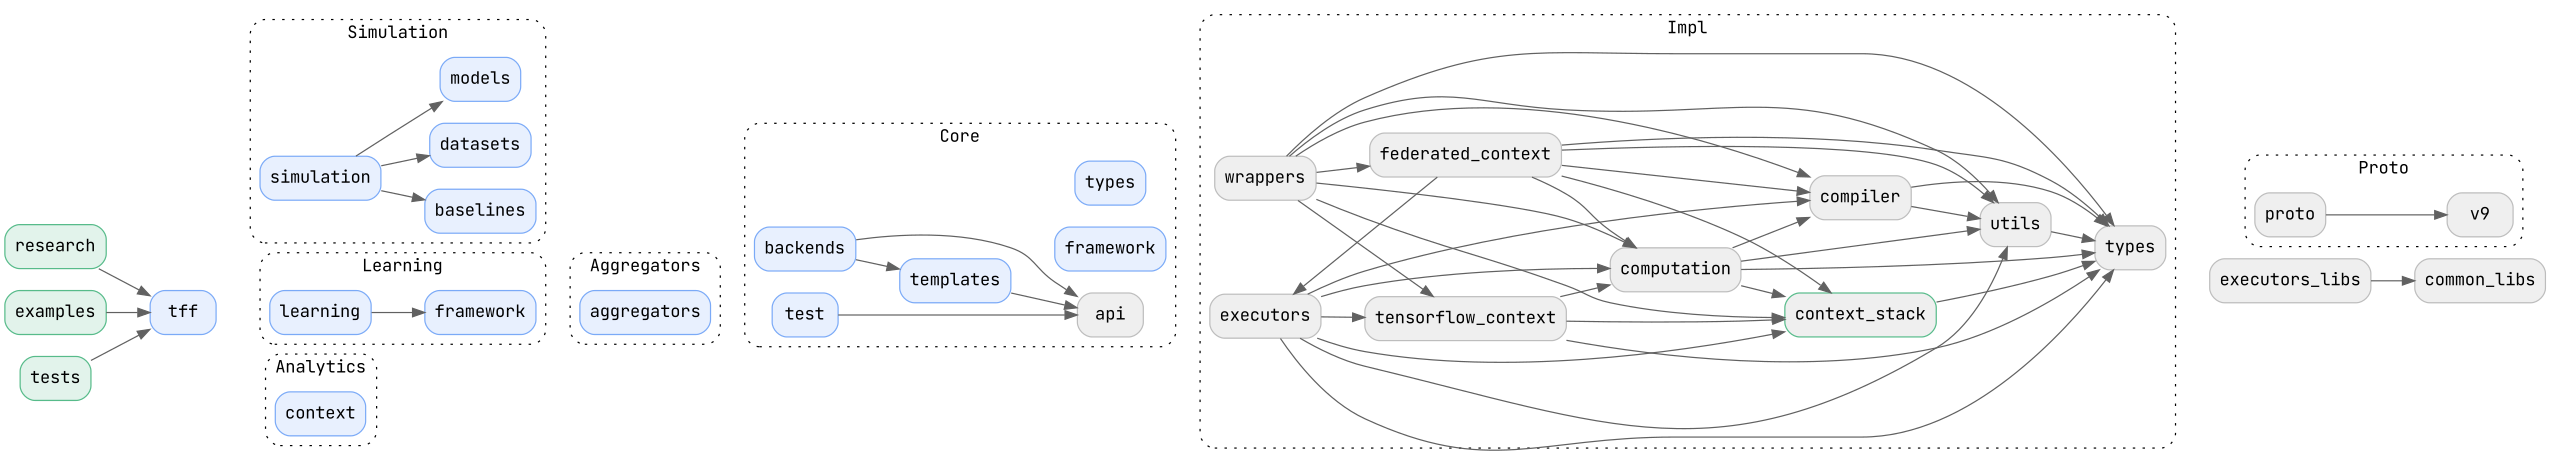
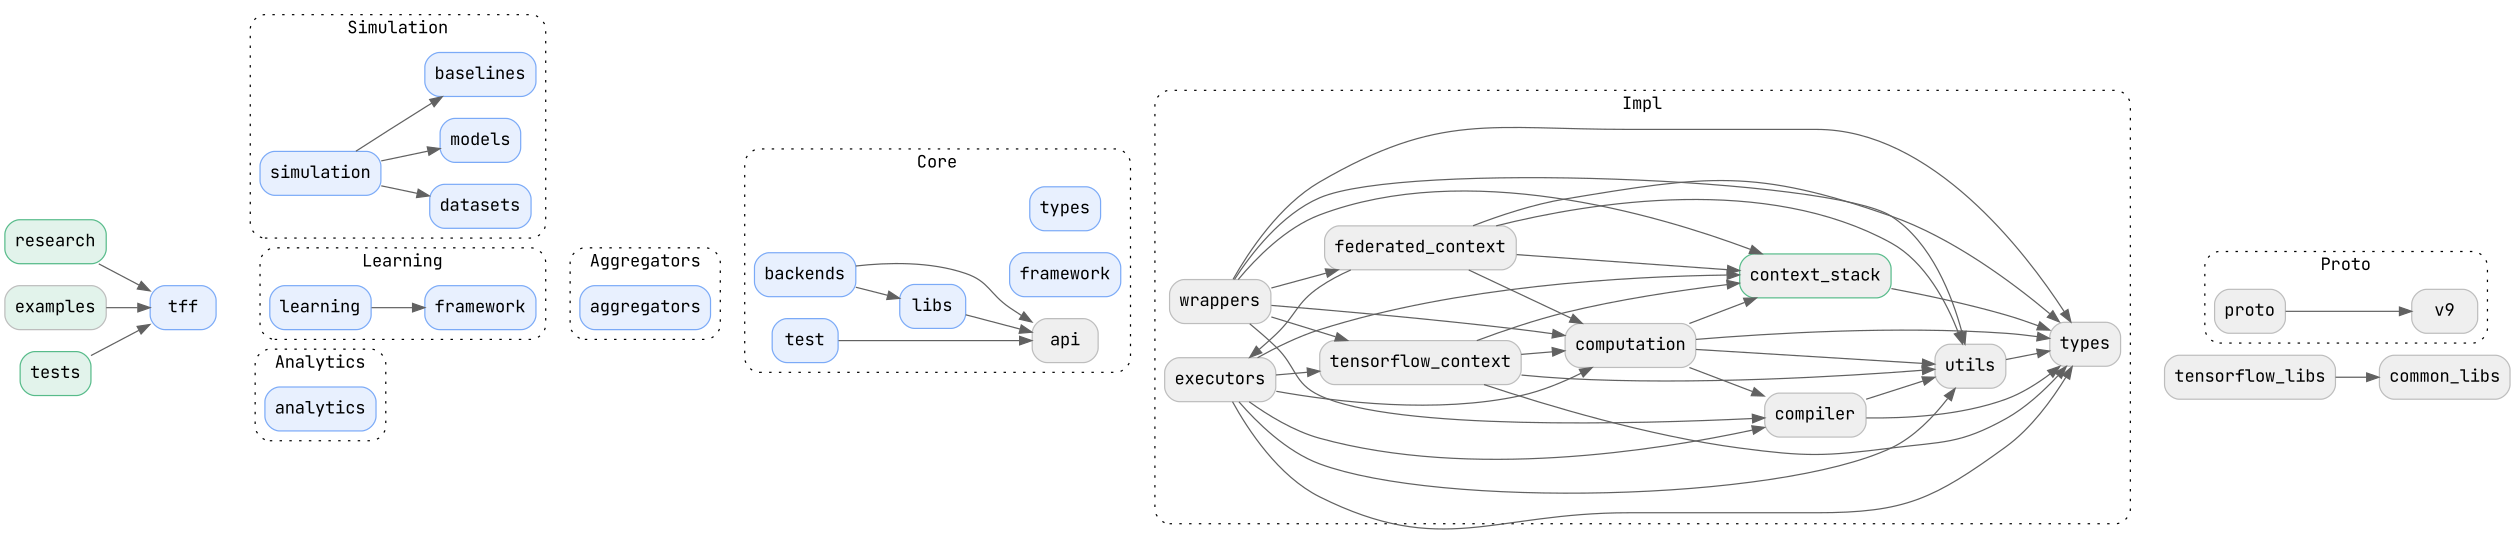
(1680, 178) -> none
(955, 281) -> (933, 306)
(2290, 281) -> (2250, 377)
(56, 313) -> (56, 308)
none -> (1702, 381)
(320, 414) -> (320, 409)
